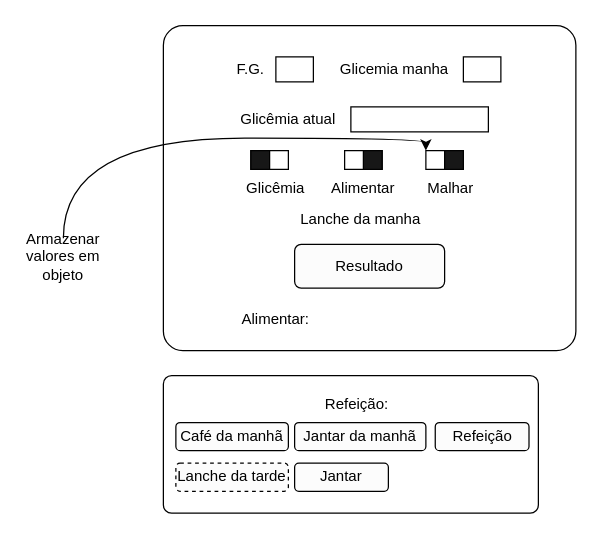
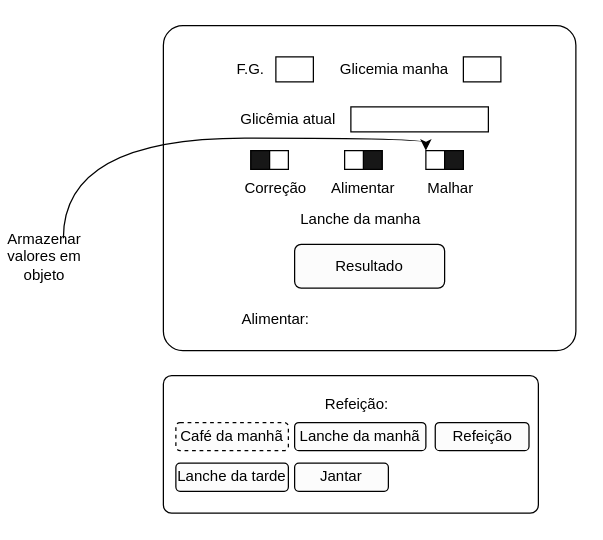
(276, 188) -> (276, 188)
(63, 257) -> (44, 257)
(232, 437) -> (232, 437)
(360, 437) -> (360, 437)
(232, 477) -> (232, 477)
